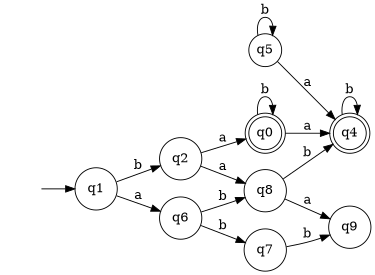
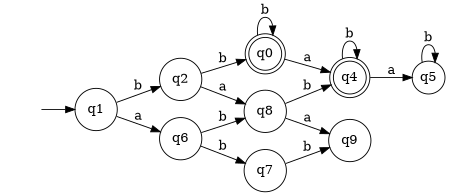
(303, 87) -> (387, 78)
(223, 138) -> (223, 59)
